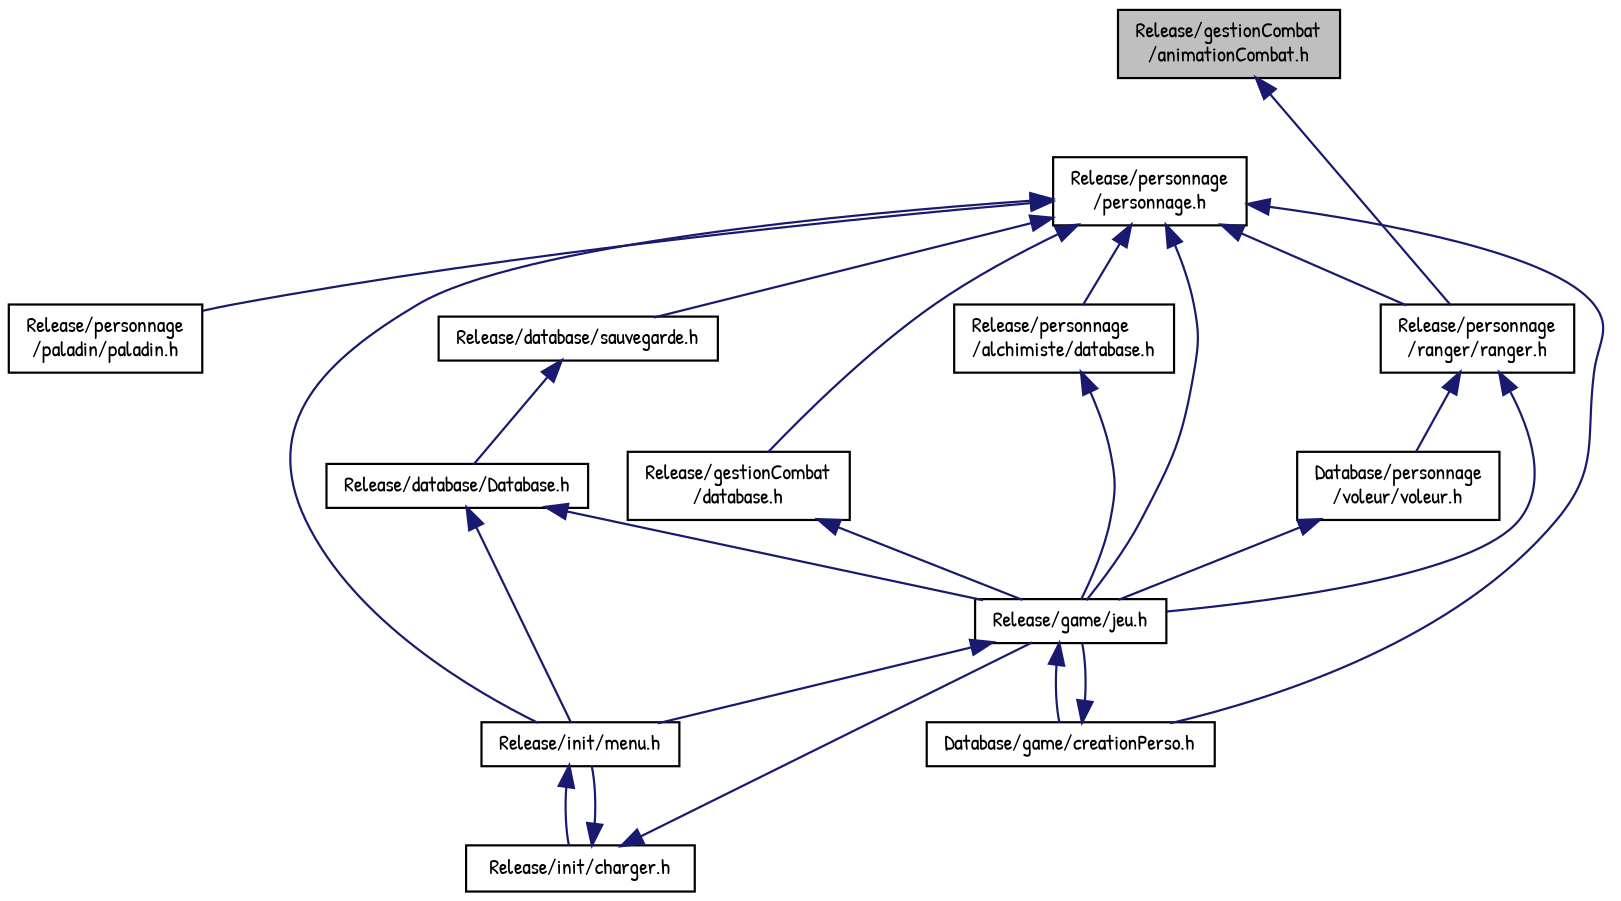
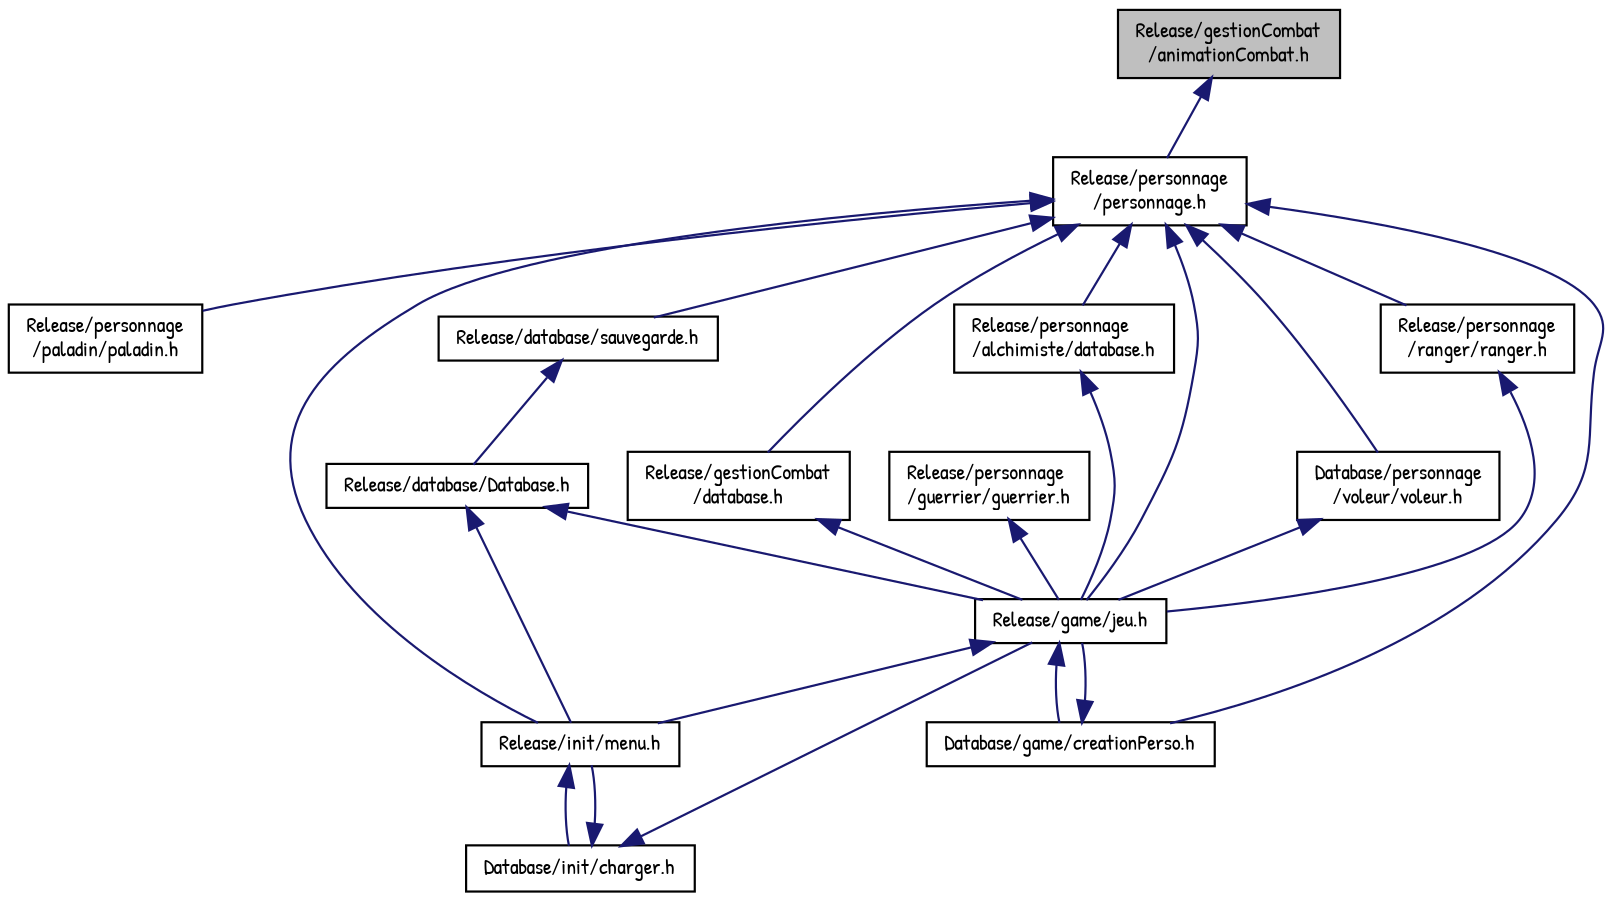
(1361, 200) -> (1184, 127)
(1433, 422) -> (1297, 341)
none -> (989, 486)
(580, 868) -> (580, 868)
